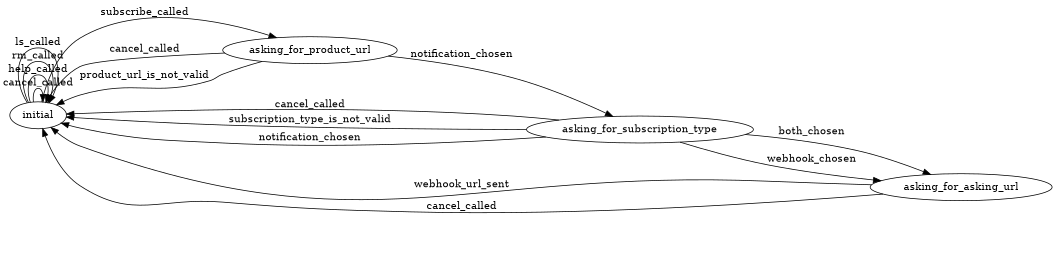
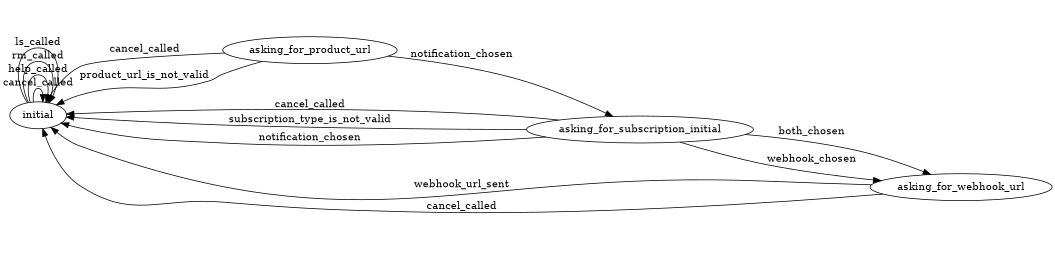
(136, 20) -> none
(640, 130) -> (640, 130)
(961, 187) -> (961, 187)
